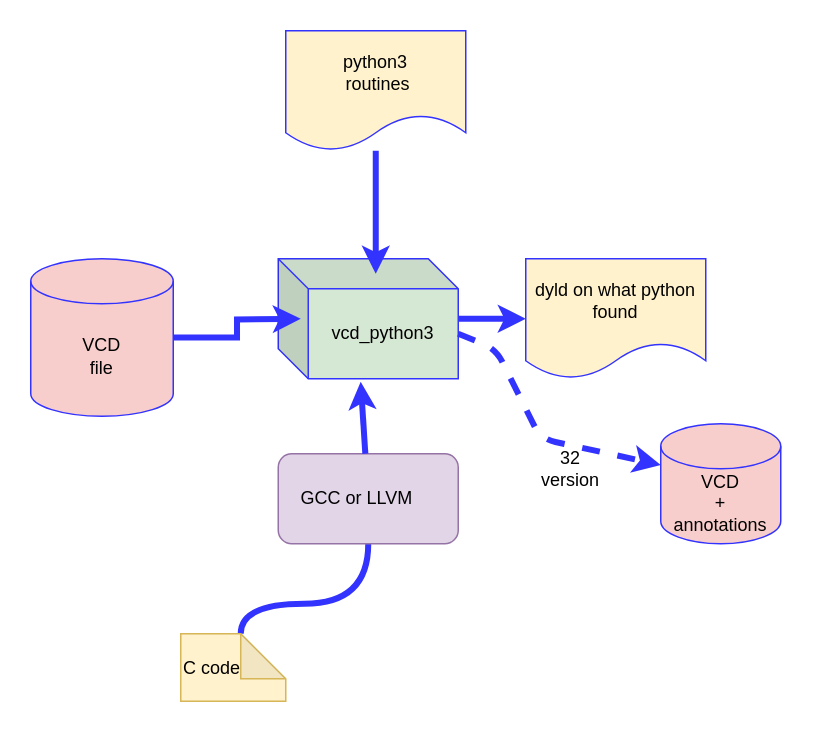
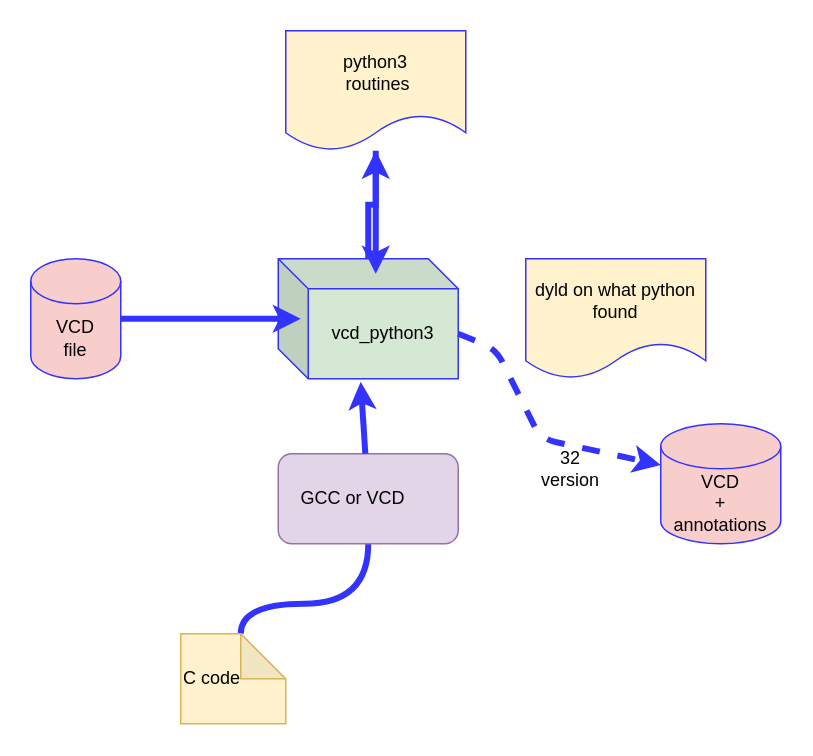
(483, 319) -> (368, 230)
(102, 338) -> (76, 319)
(332, 499) -> (327, 499)
(233, 668) -> (233, 679)
